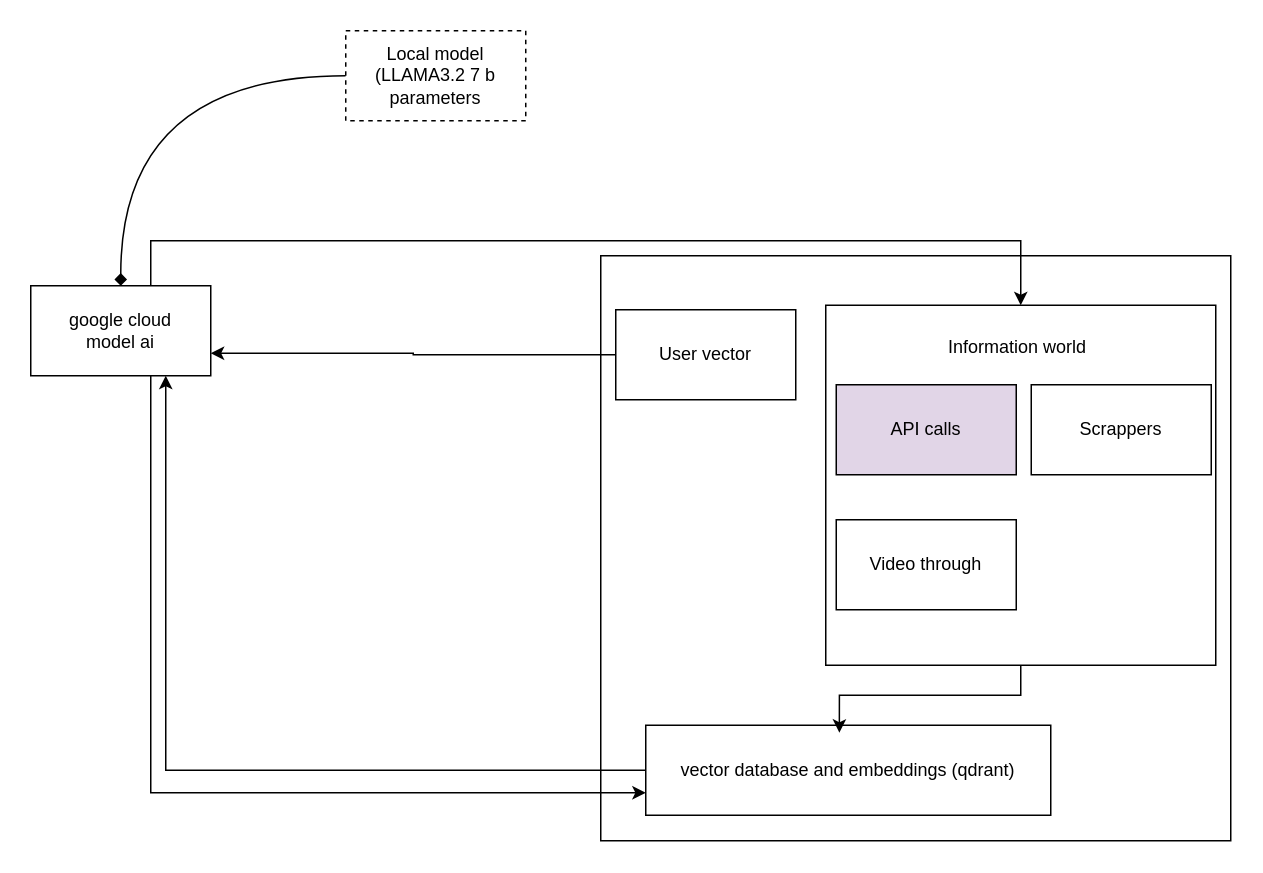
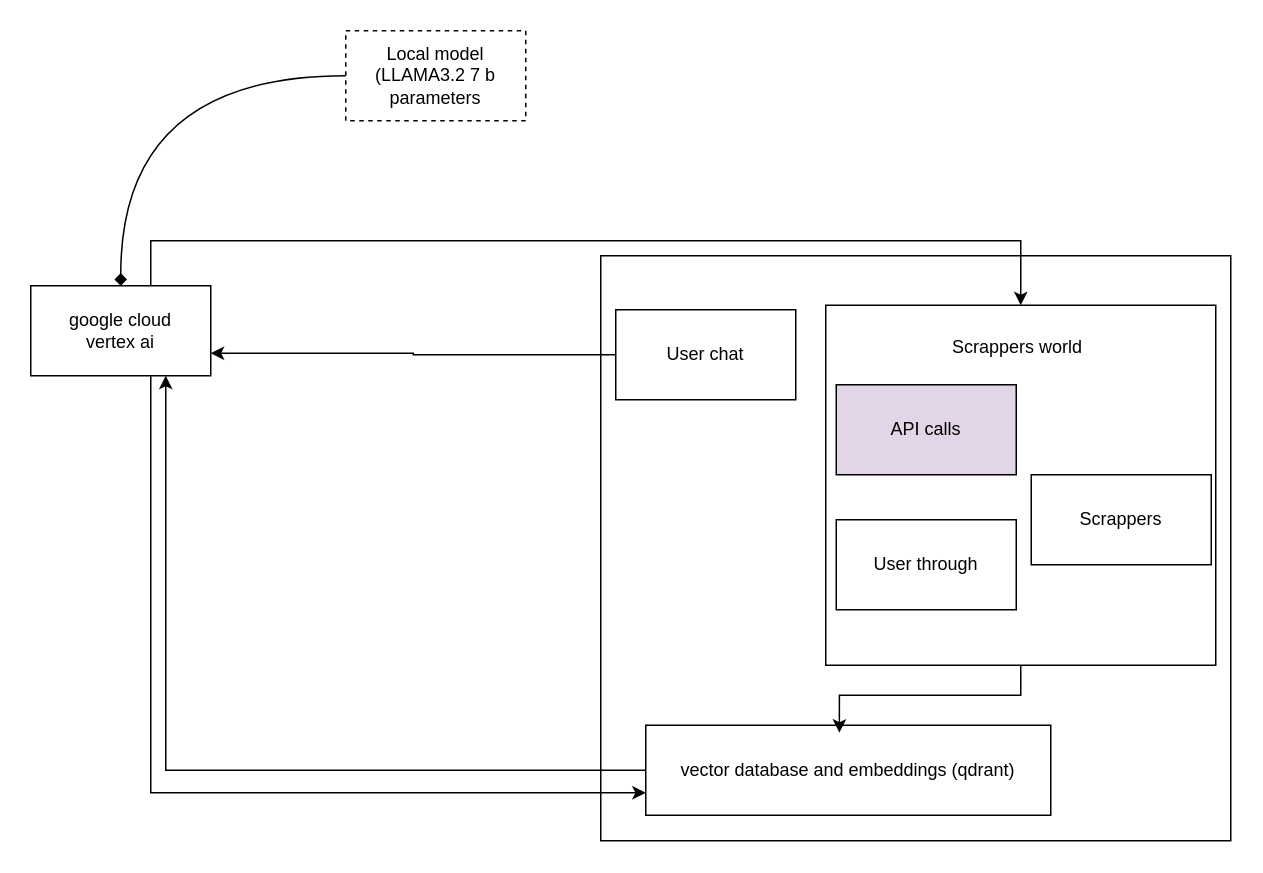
(121, 331) -> (121, 331)
(1018, 347) -> (1018, 347)
(706, 355) -> (706, 355)
(1121, 430) -> (1121, 520)
(926, 565) -> (926, 565)
